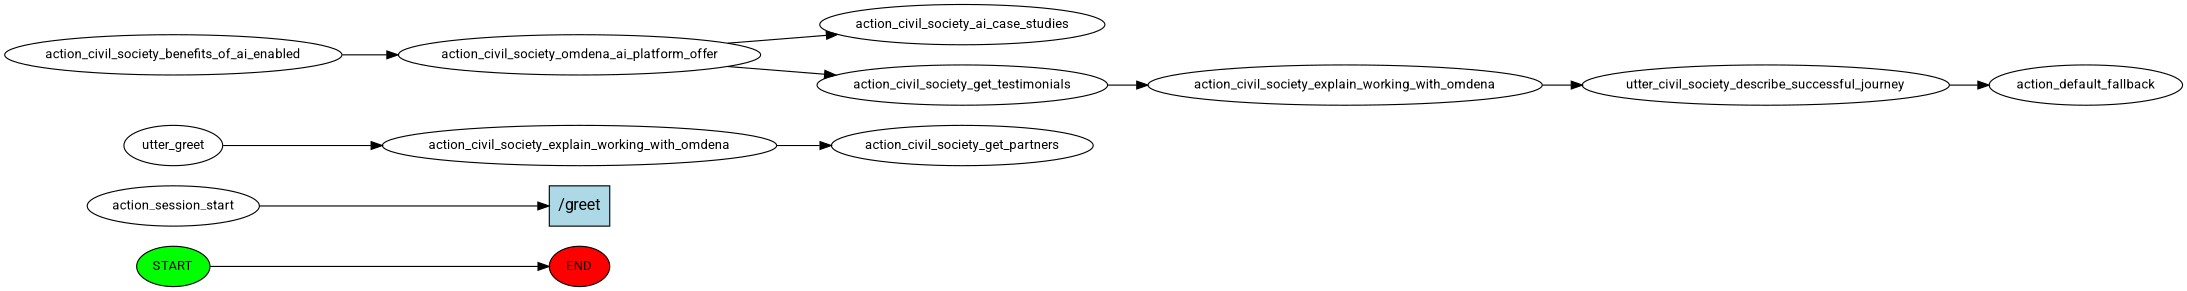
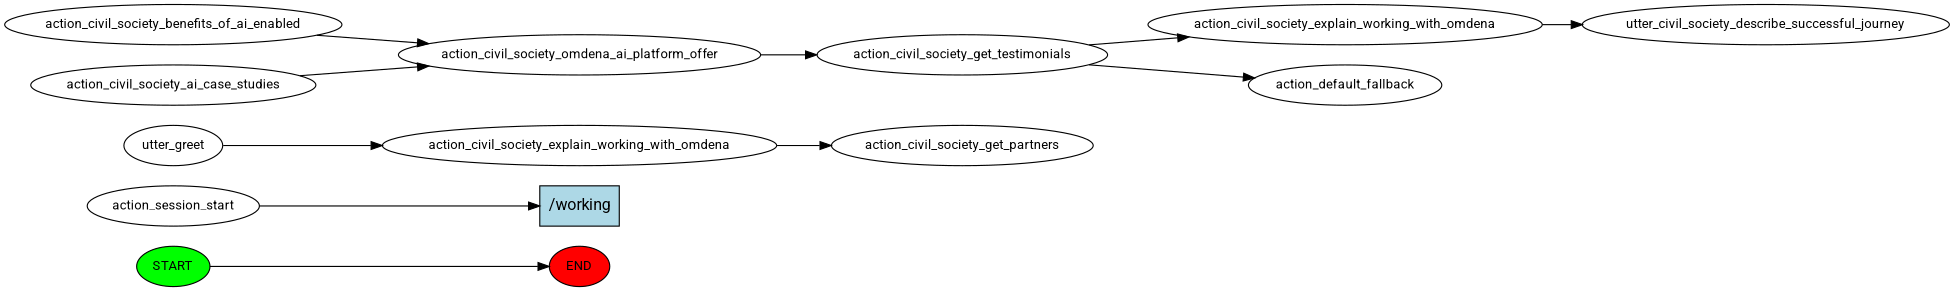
(777, 39) -> (359, 71)
(1964, 85) -> (1166, 71)
(580, 206) -> (580, 206)
